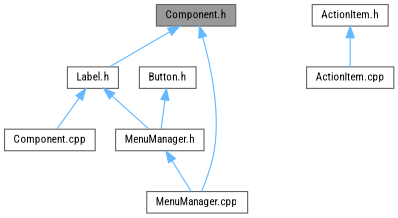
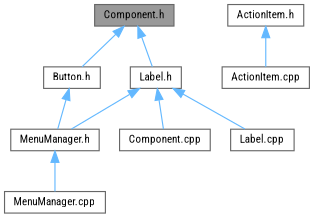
(216, 115) -> (99, 50)
none -> (262, 140)
